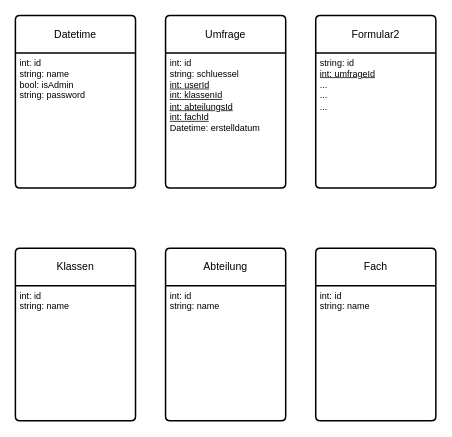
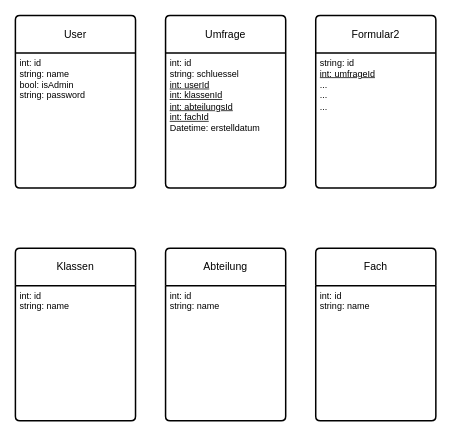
(75, 34) -> (75, 34)
